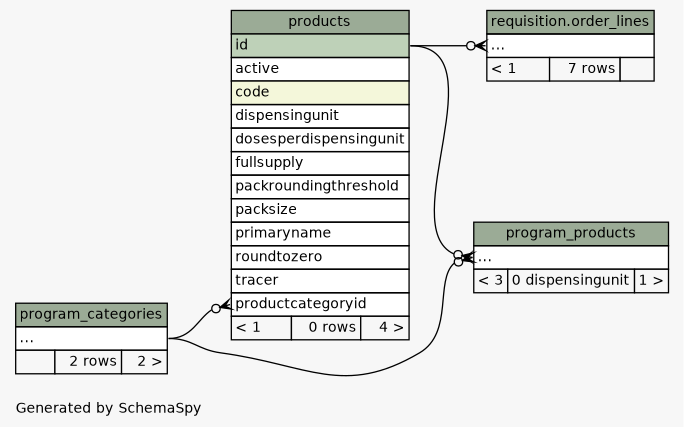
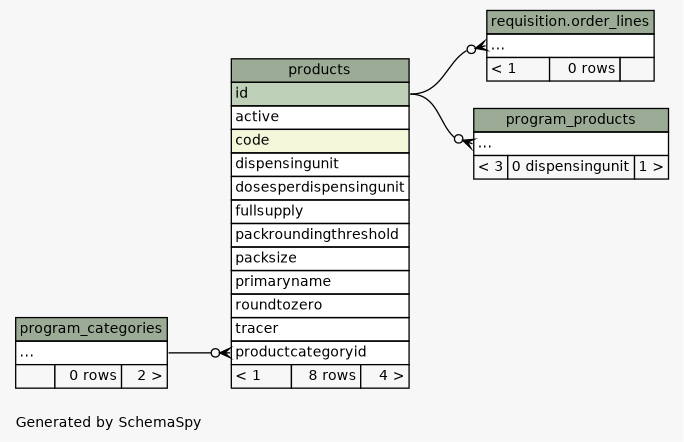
(592, 69) -> (592, 69)
(333, 327) -> (333, 376)
(93, 361) -> (93, 376)
(344, 375) -> none
